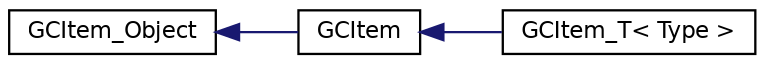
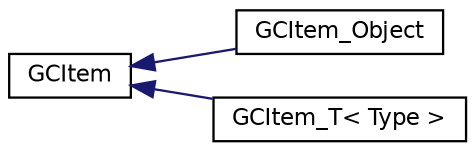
(269, 32) -> (195, 56)
